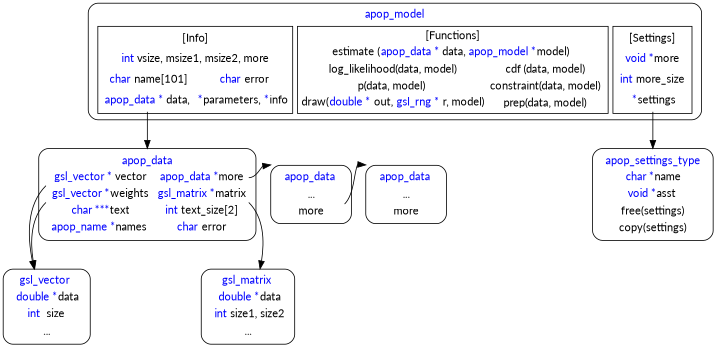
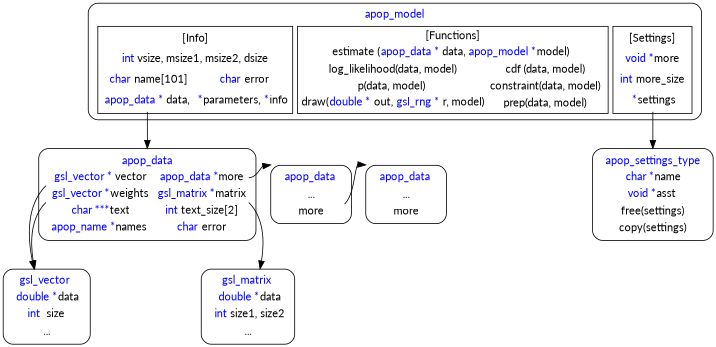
(203, 59) -> (203, 59)
